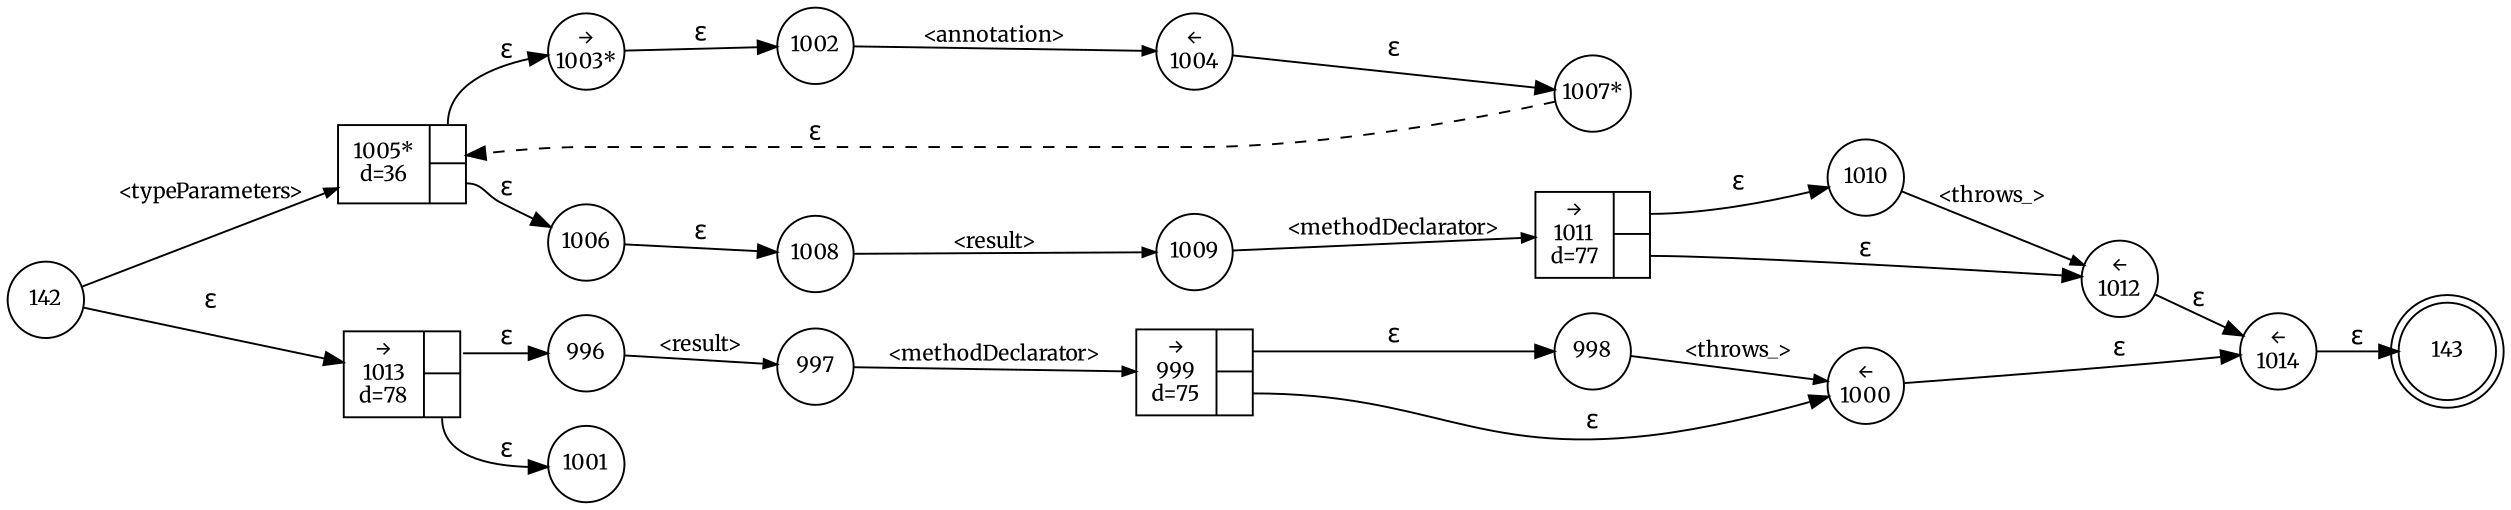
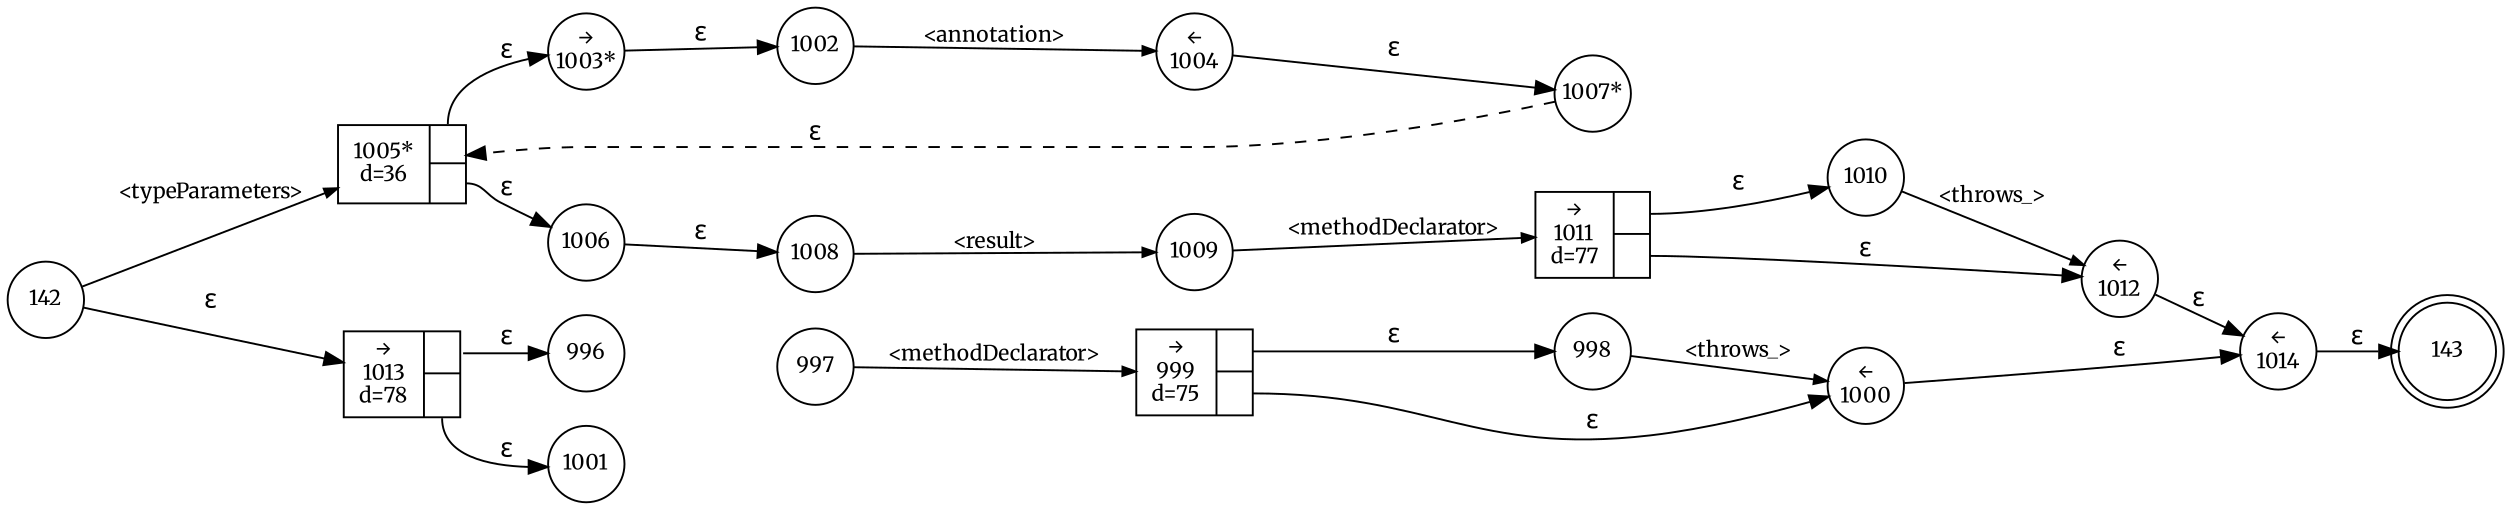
(694, 360) -> none
